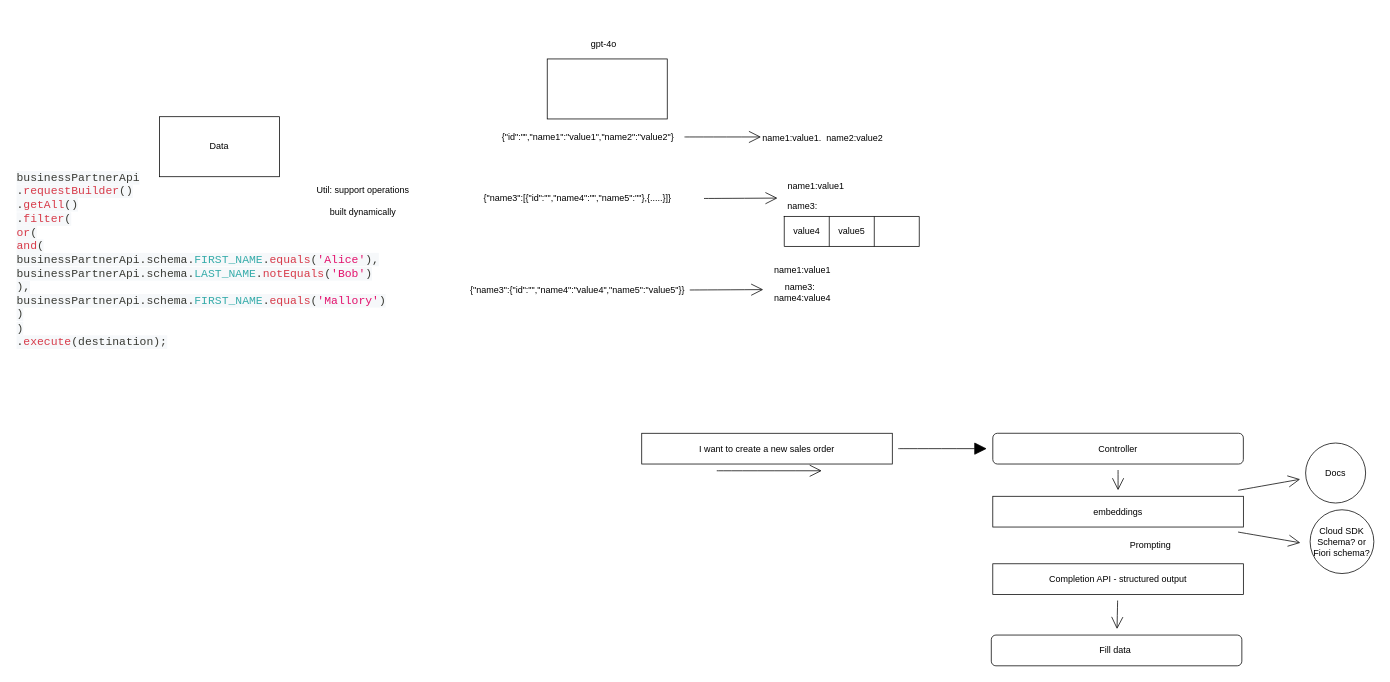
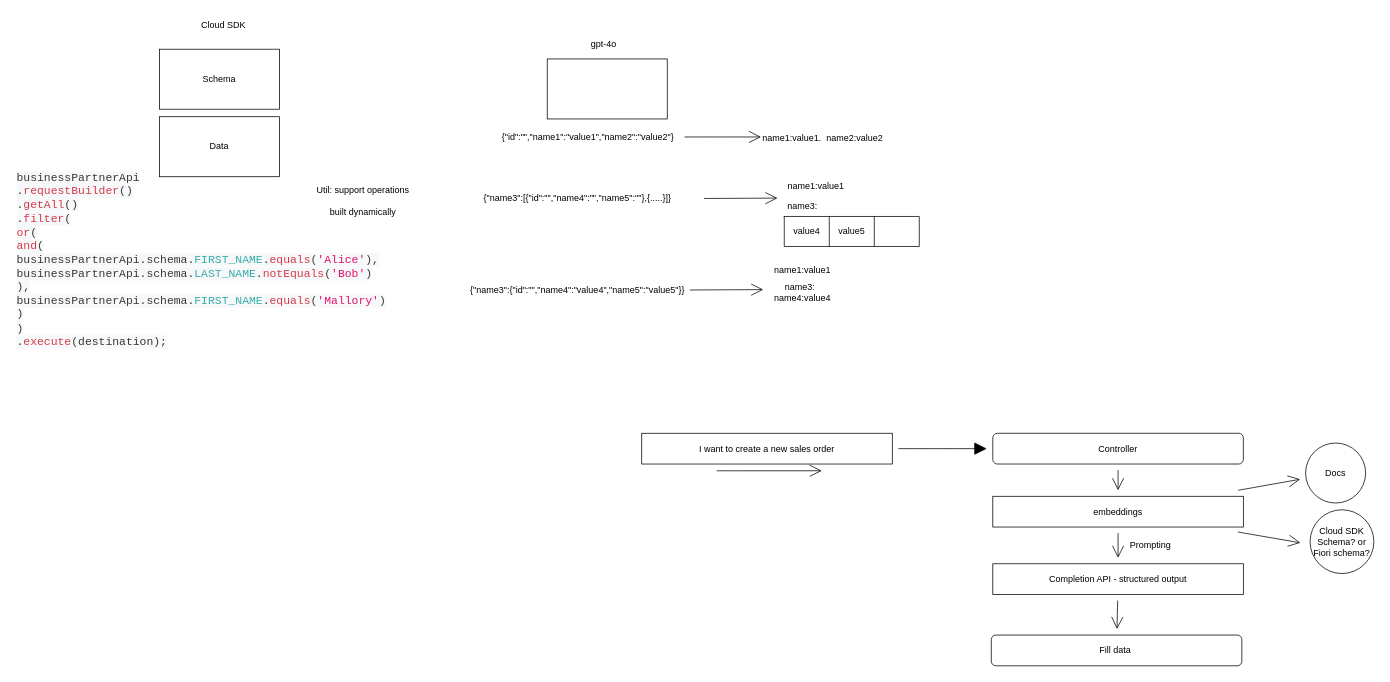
none -> (223, 25)
none -> (219, 79)
none -> (1118, 544)
